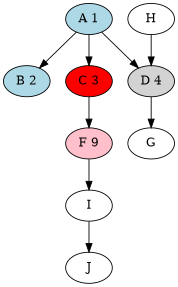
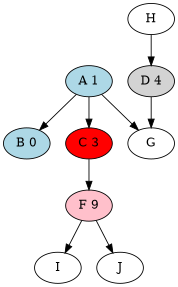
(117, 47) -> (117, 109)
(27, 81) -> (27, 143)
(89, 232) -> (103, 233)
